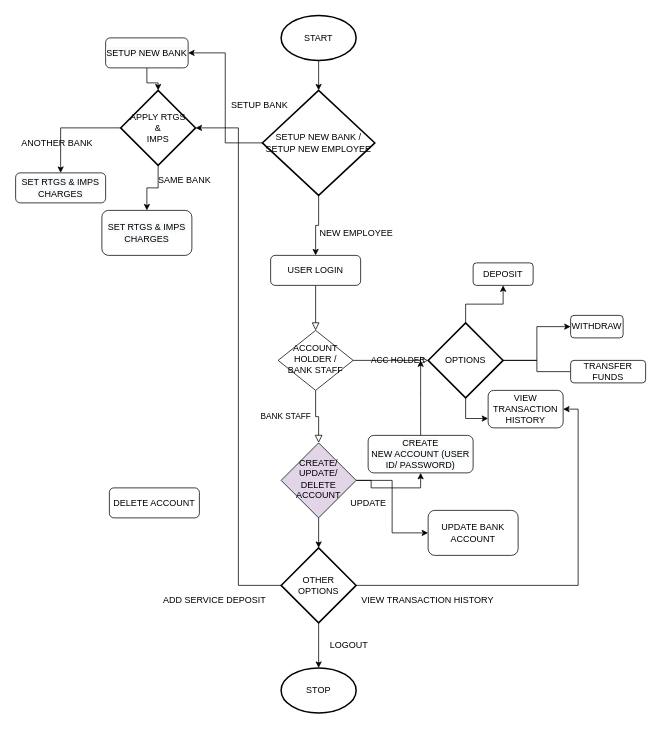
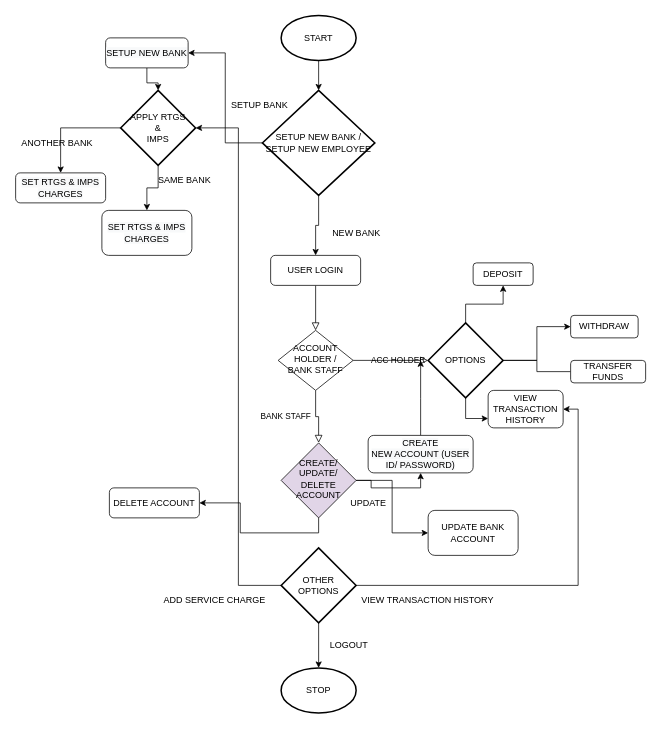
(356, 233) -> (356, 233)
(597, 327) -> (604, 327)
(318, 537) -> (240, 519)
(215, 600) -> (215, 600)
